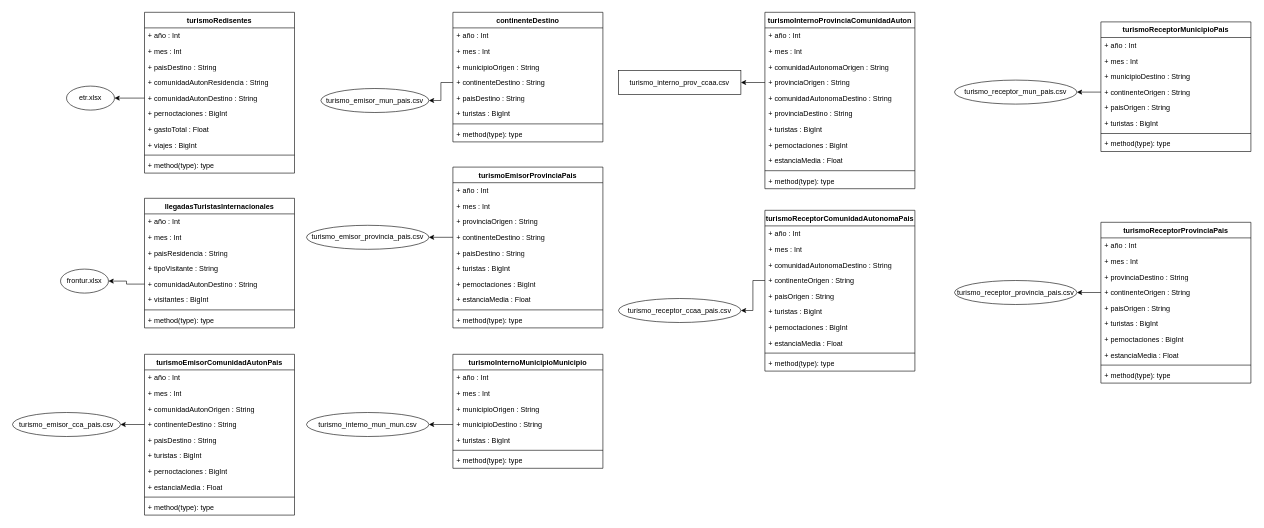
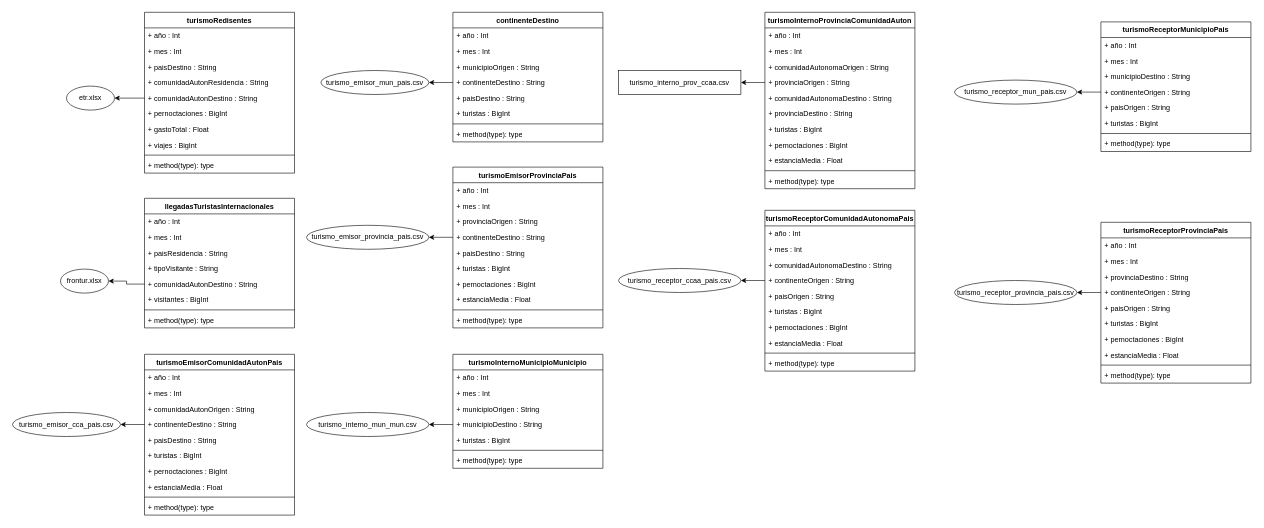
(375, 101) -> (375, 83)
(680, 311) -> (680, 281)
